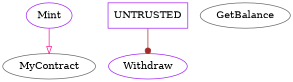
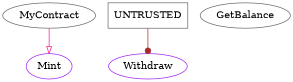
(148, 16) -> (148, 16)
(49, 37) -> (49, 37)
